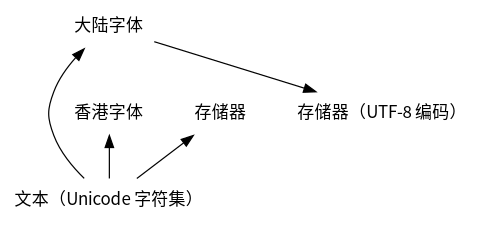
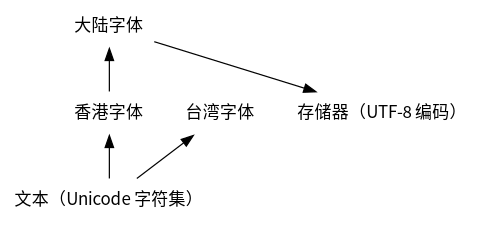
(221, 114) -> (221, 114)
(49, 120) -> (109, 76)
